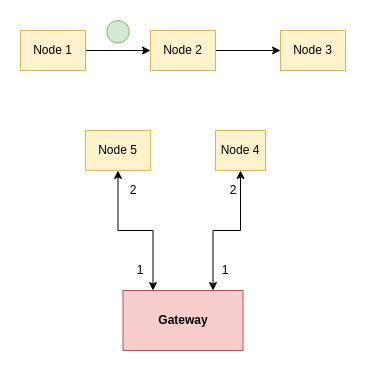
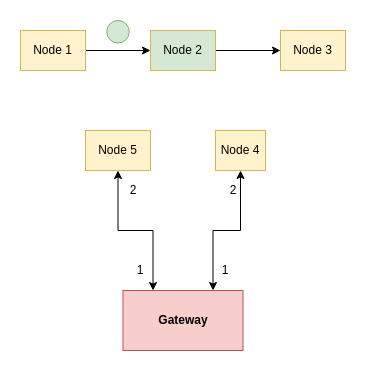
(183, 51) -> (183, 51)
